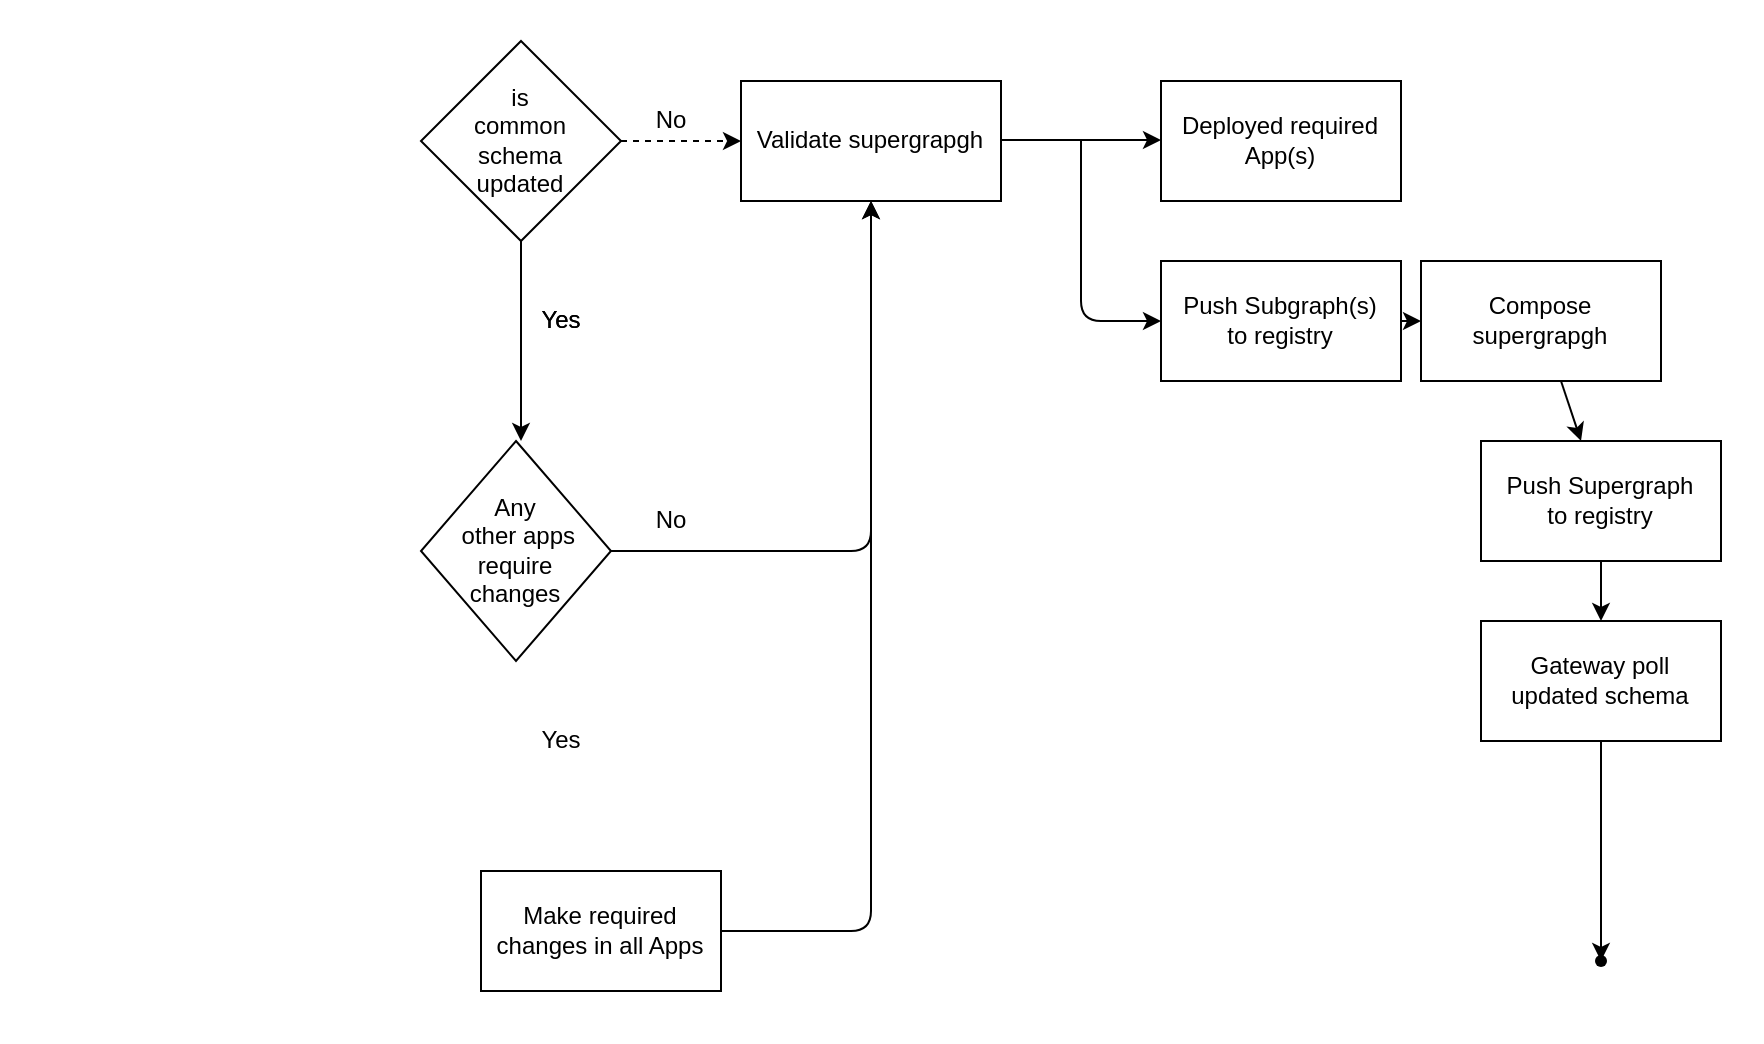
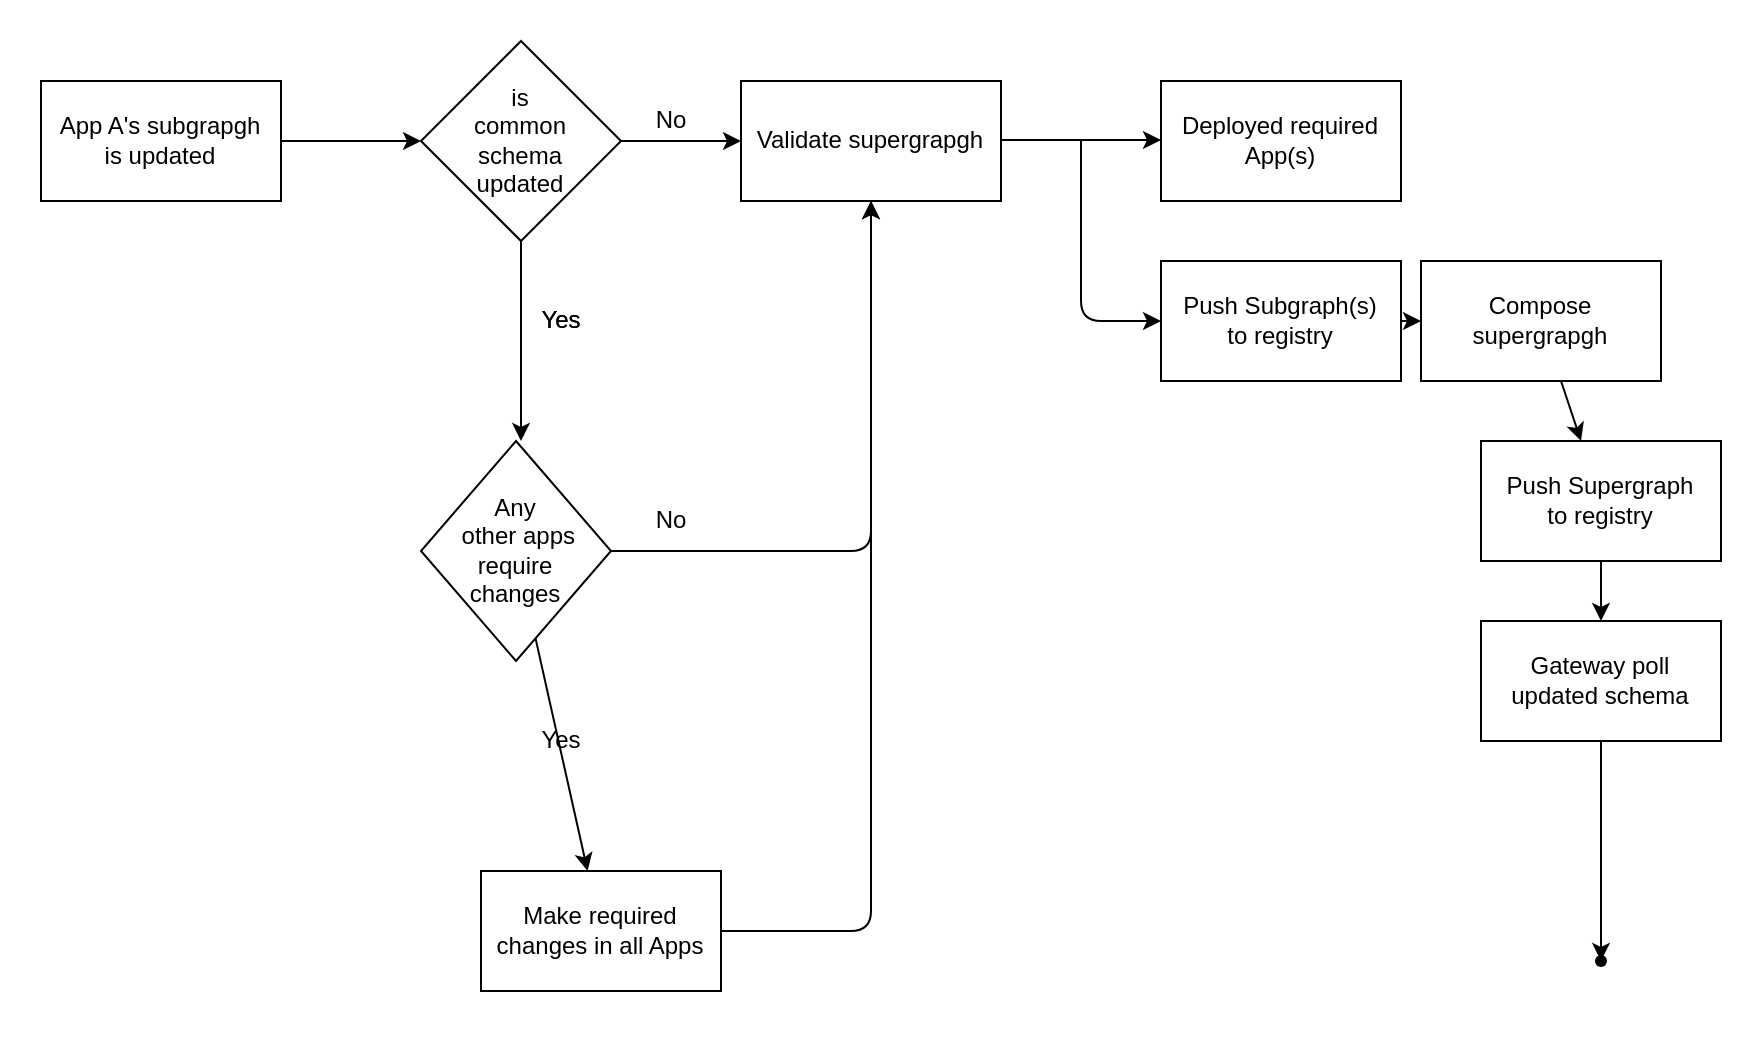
none -> (161, 141)
none -> (344, 141)
(676, 141) -> (676, 141)
none -> (560, 748)
